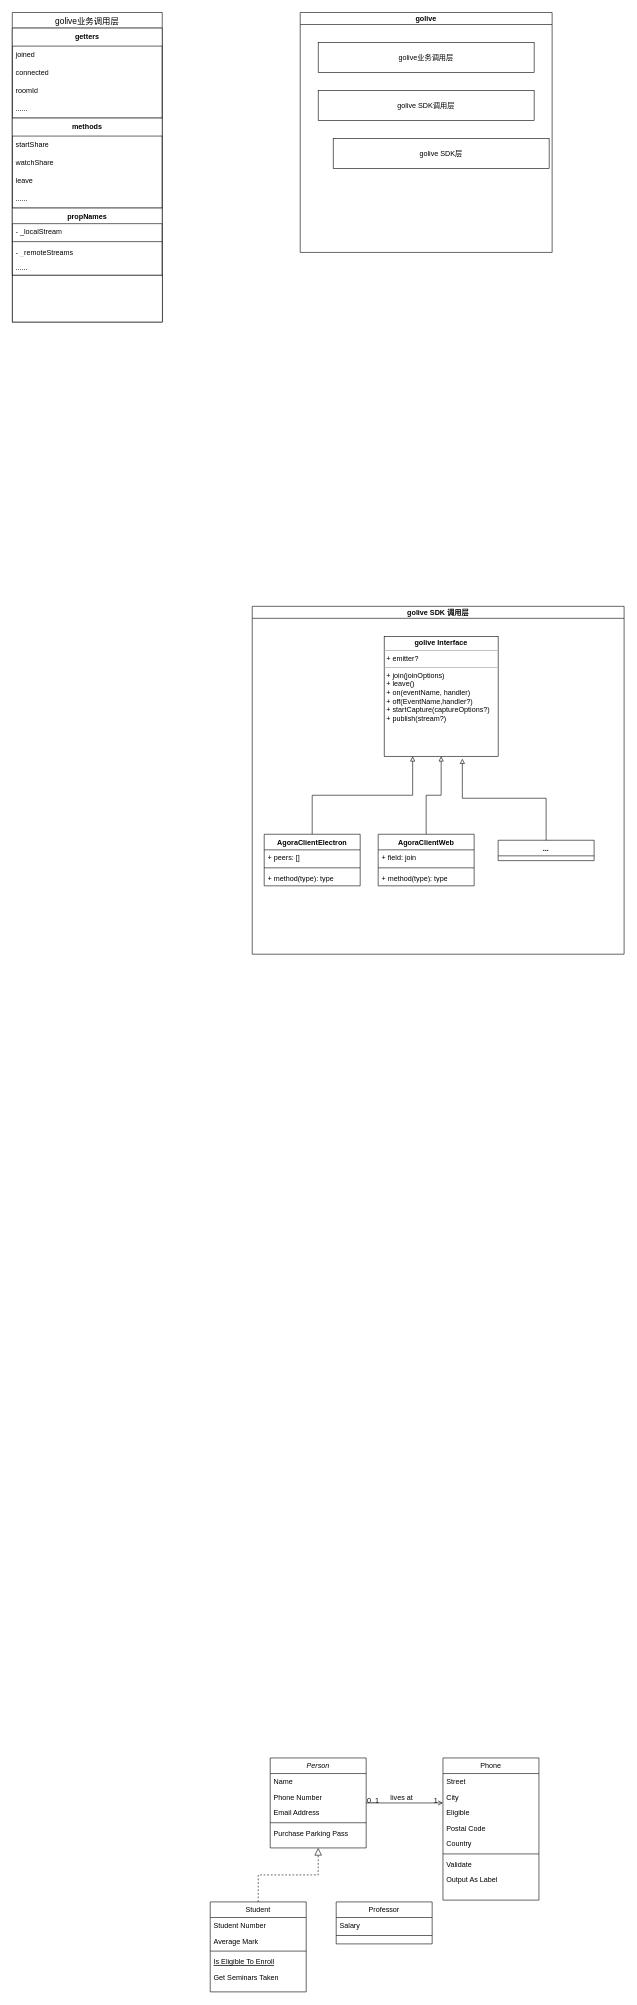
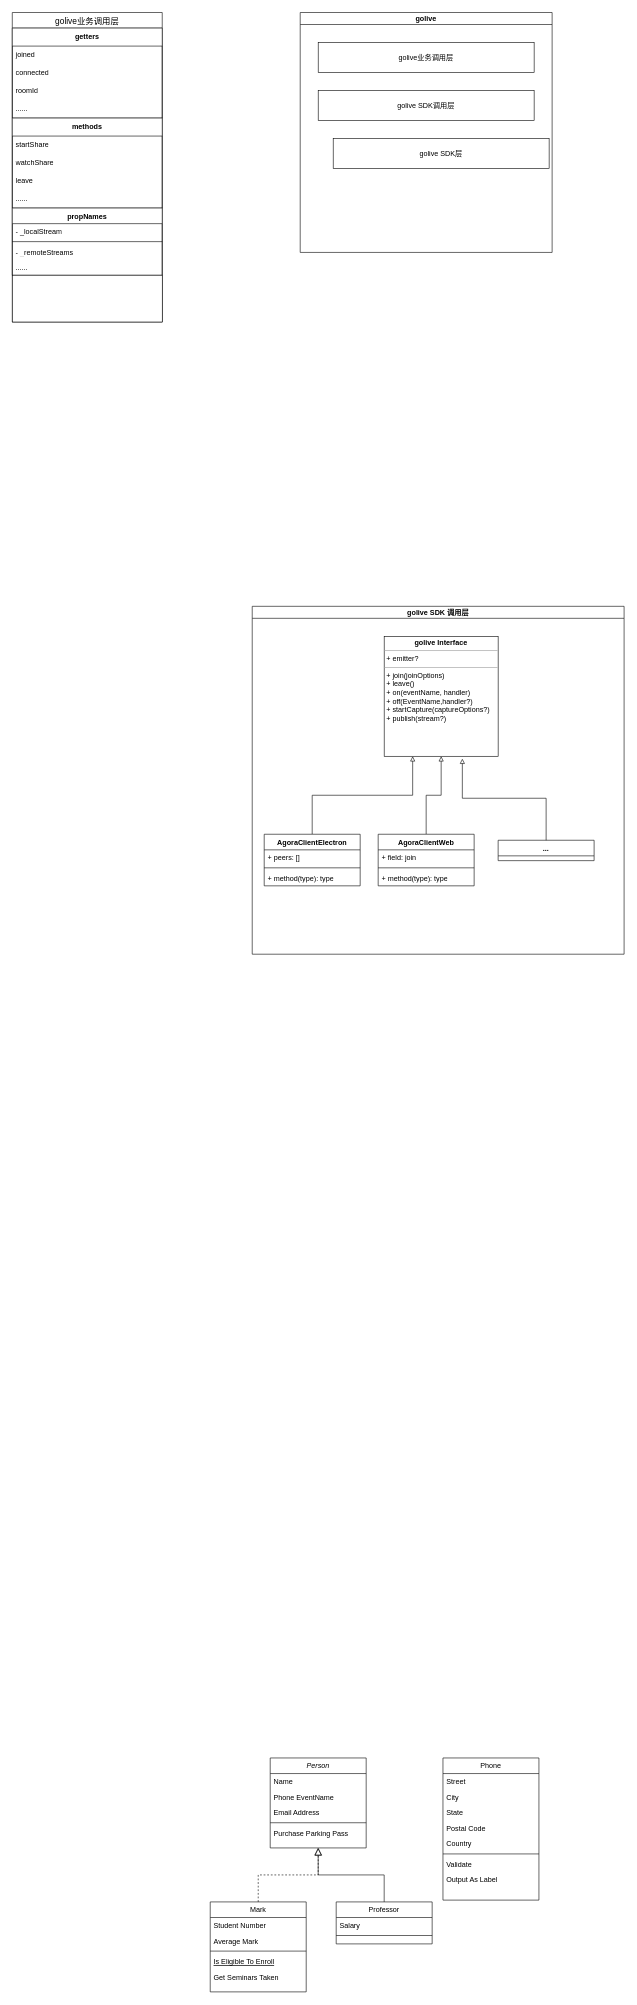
(297, 1798) -> (303, 1798)
(374, 1803) -> none
(459, 1813) -> (456, 1813)
none -> (366, 1875)
(258, 1910) -> (258, 1910)
